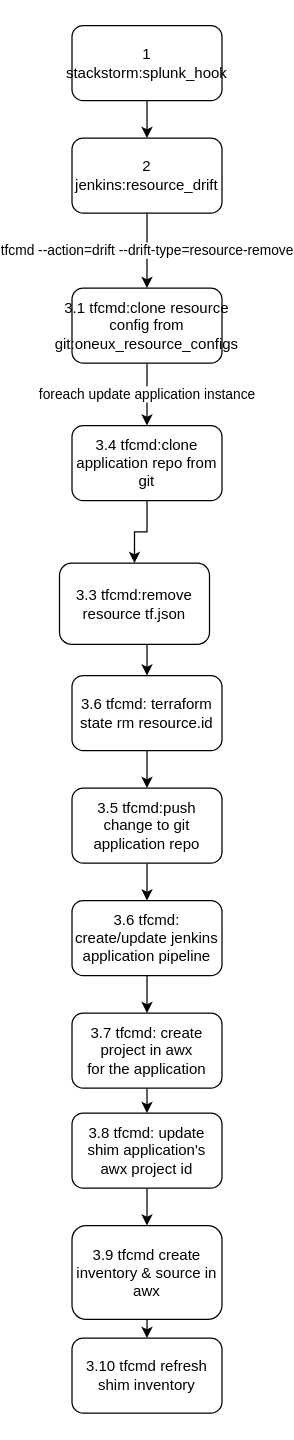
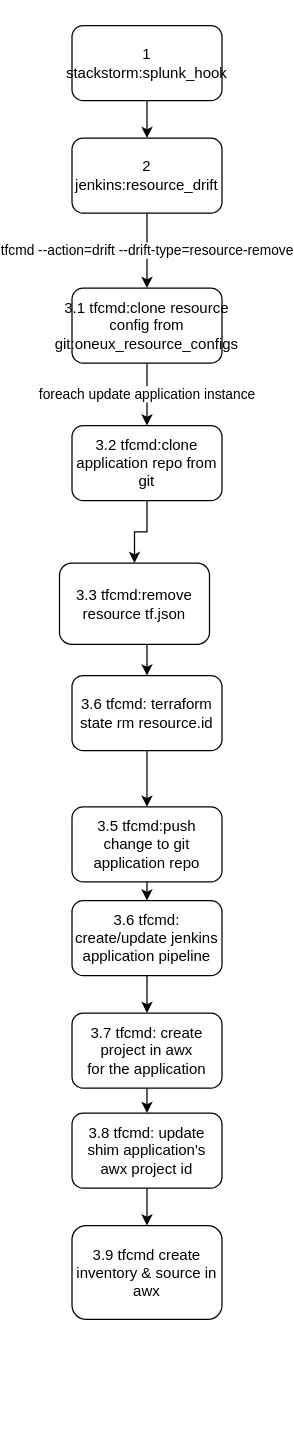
(147, 463) -> (147, 463)
(147, 826) -> (147, 844)
(147, 1325) -> none
(147, 1376) -> none
